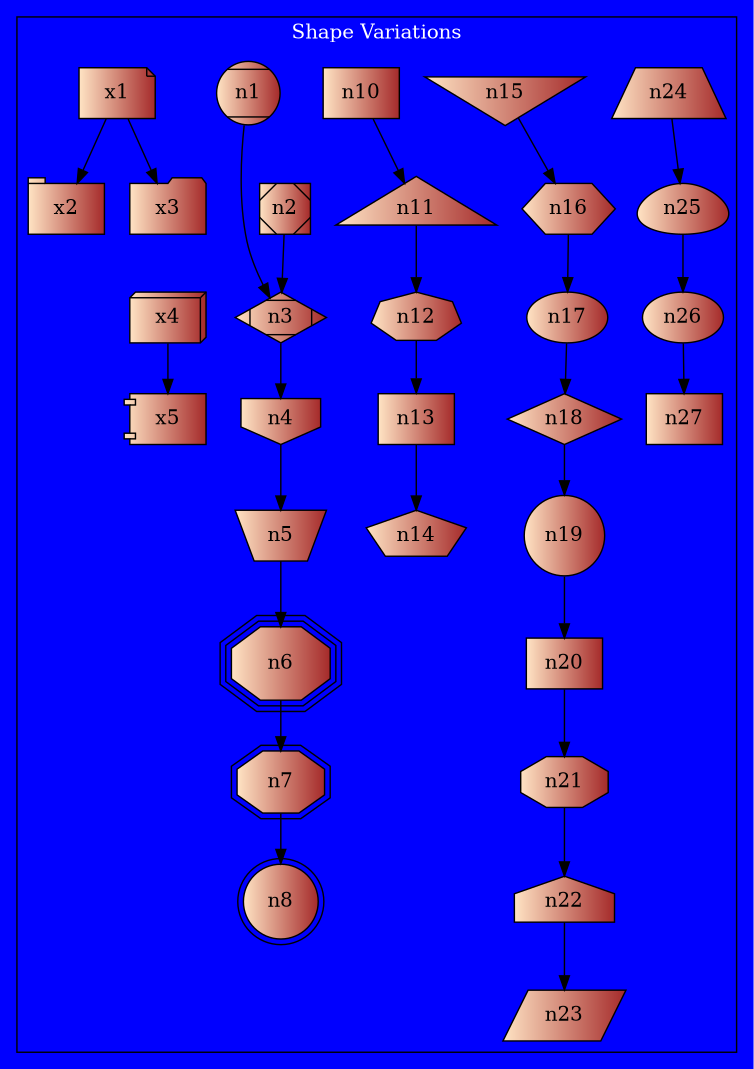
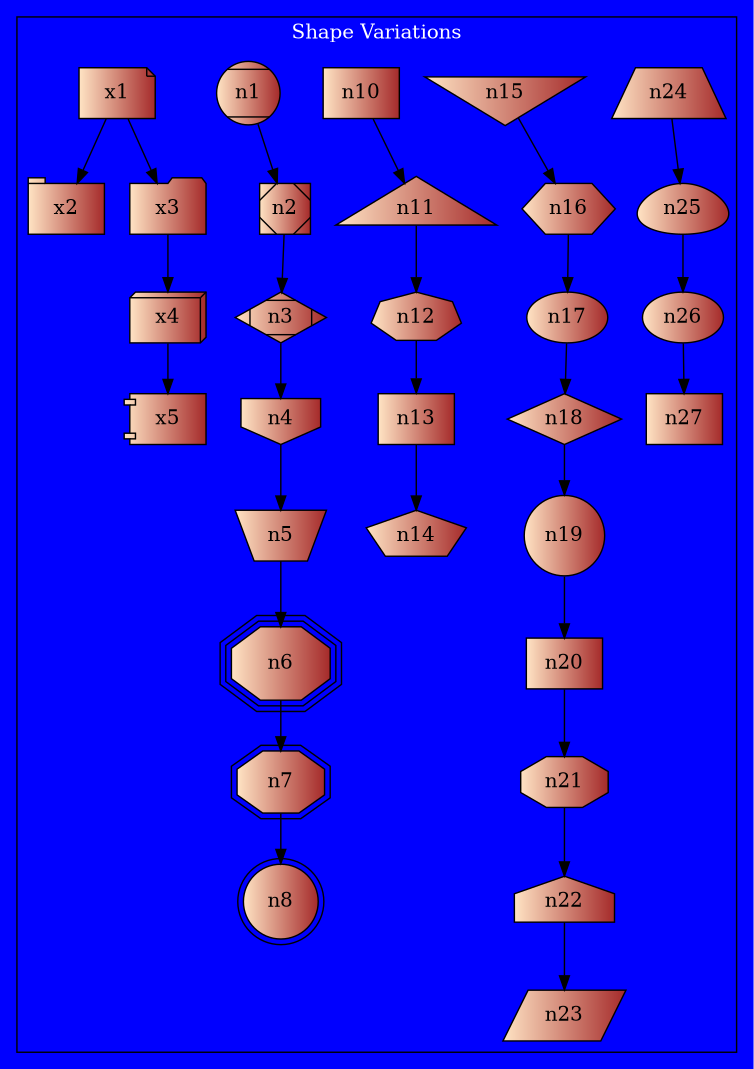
(242, 207) -> (265, 147)
none -> (168, 256)
